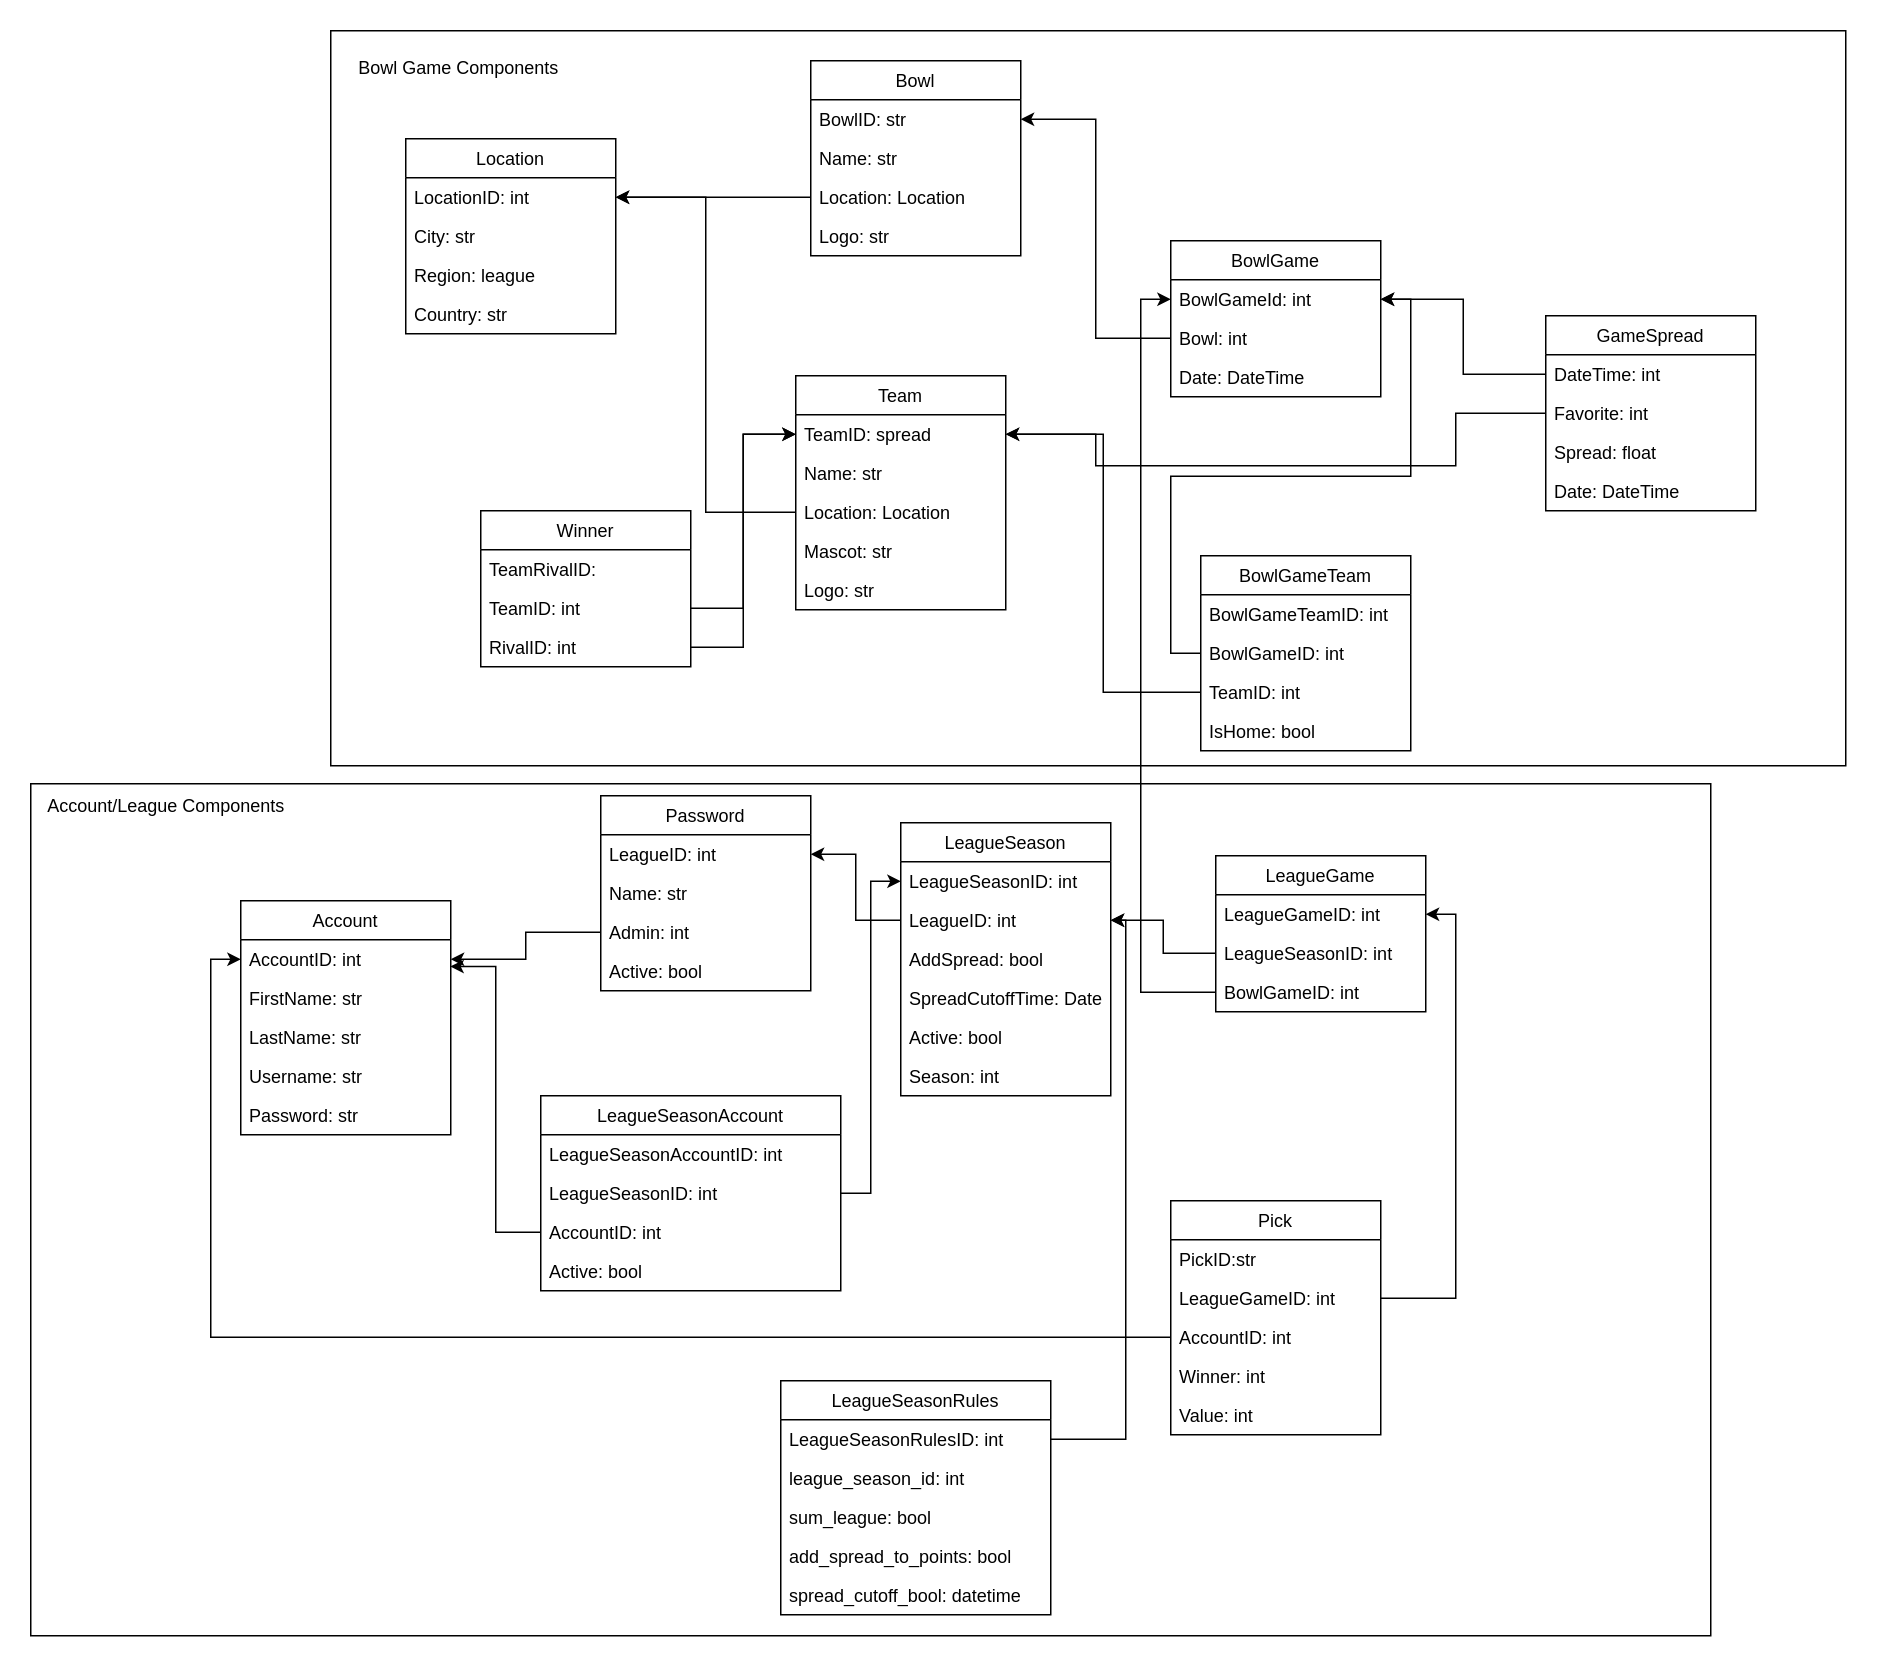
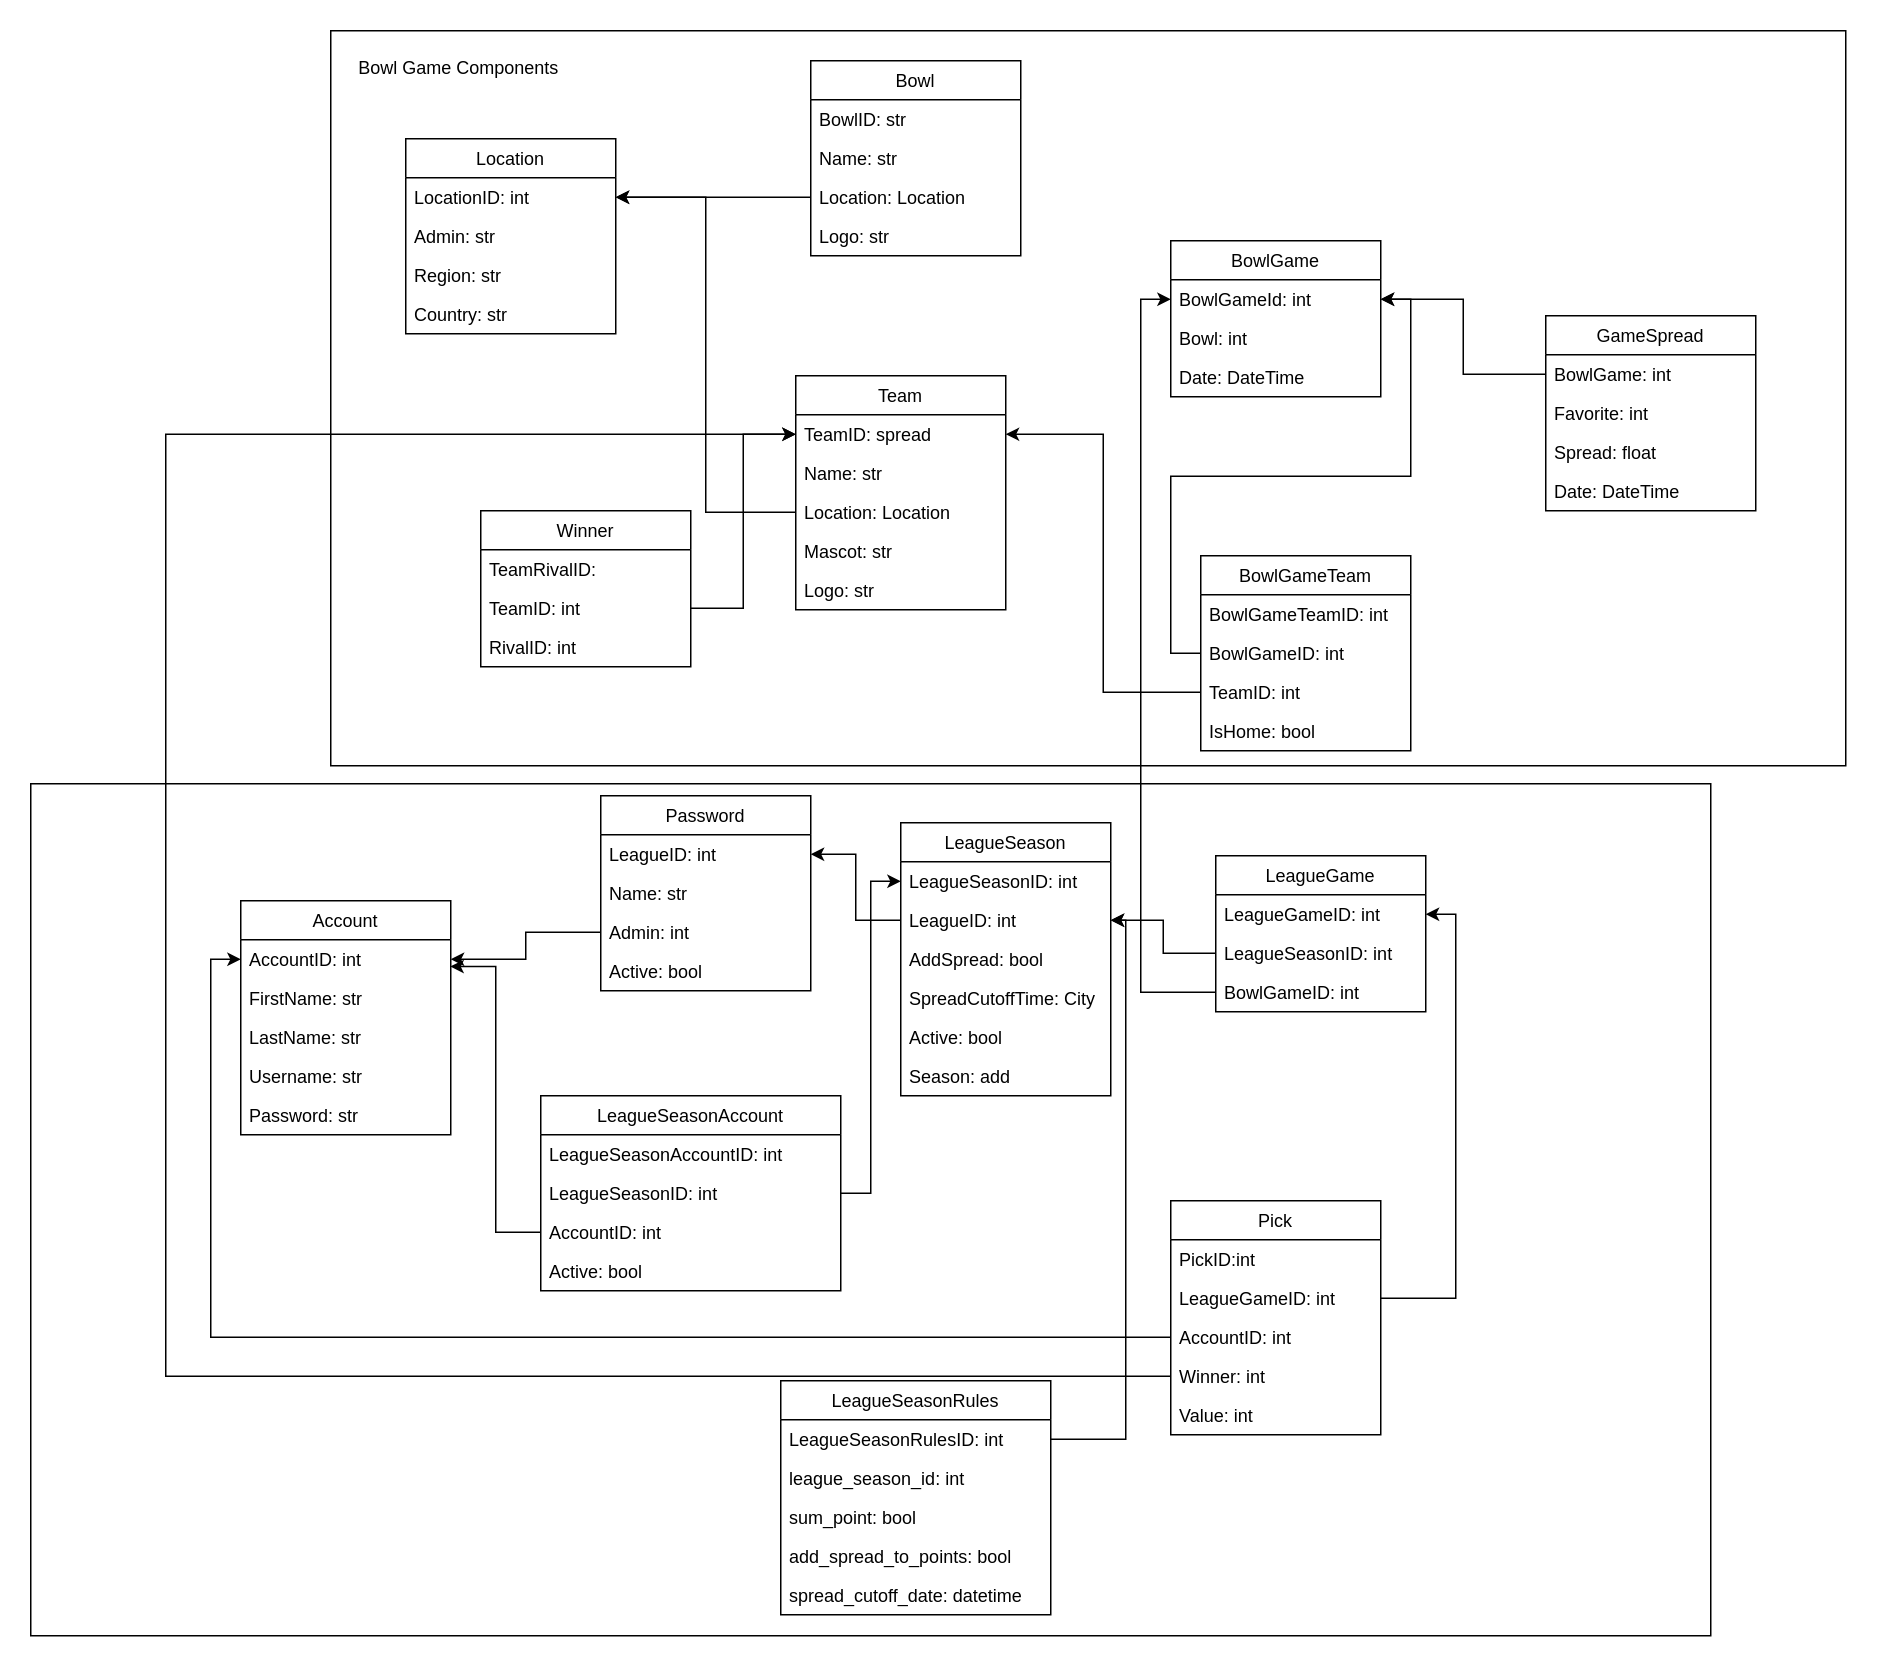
(1096, 234) -> none
(452, 237) -> (457, 237)
(475, 276) -> (462, 276)
(1610, 375) -> (1610, 375)
(1333, 466) -> none
(735, 647) -> none
(166, 806) -> none
(1013, 999) -> (1011, 999)
(957, 1077) -> (960, 1077)
none -> (166, 1121)
(1225, 1260) -> (1222, 1260)
(860, 1518) -> (855, 1518)
(921, 1596) -> (923, 1596)
